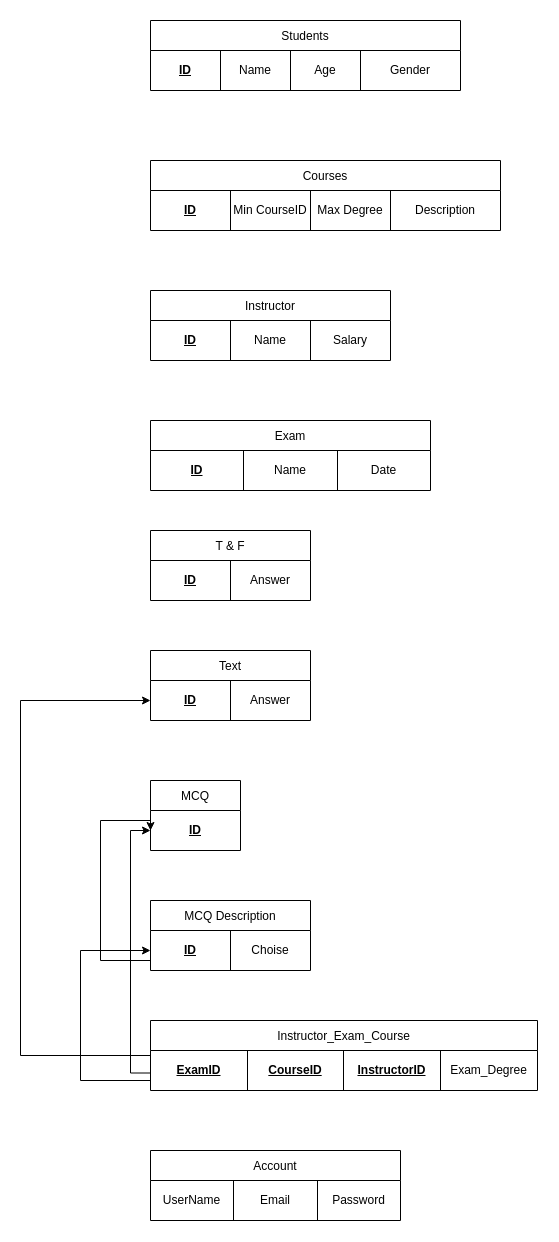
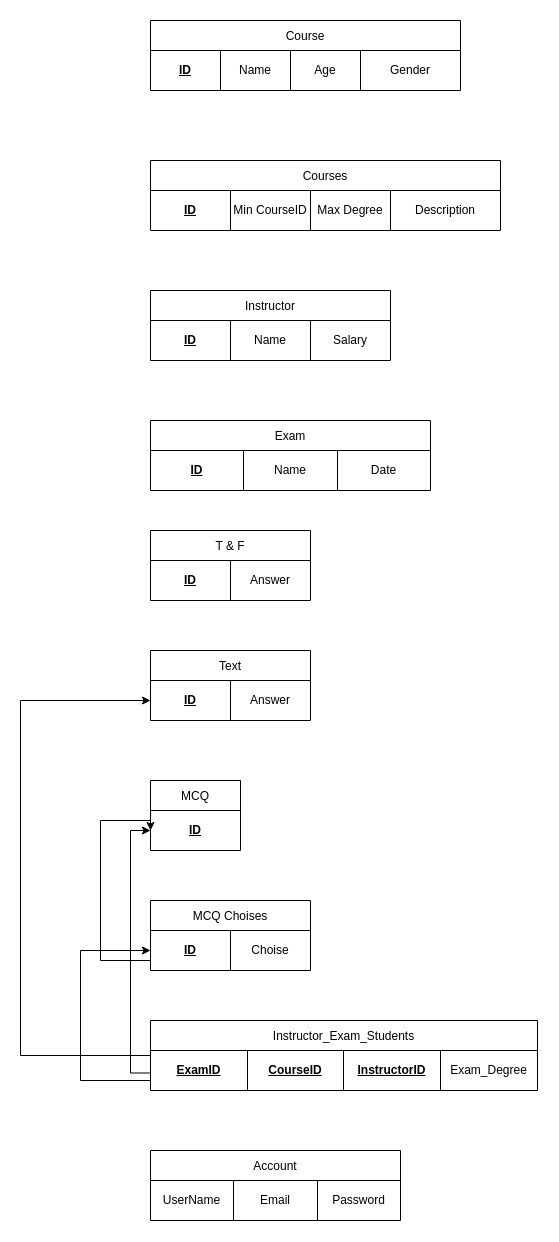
(305, 36) -> (305, 36)
(230, 916) -> (230, 916)
(344, 1036) -> (344, 1036)
